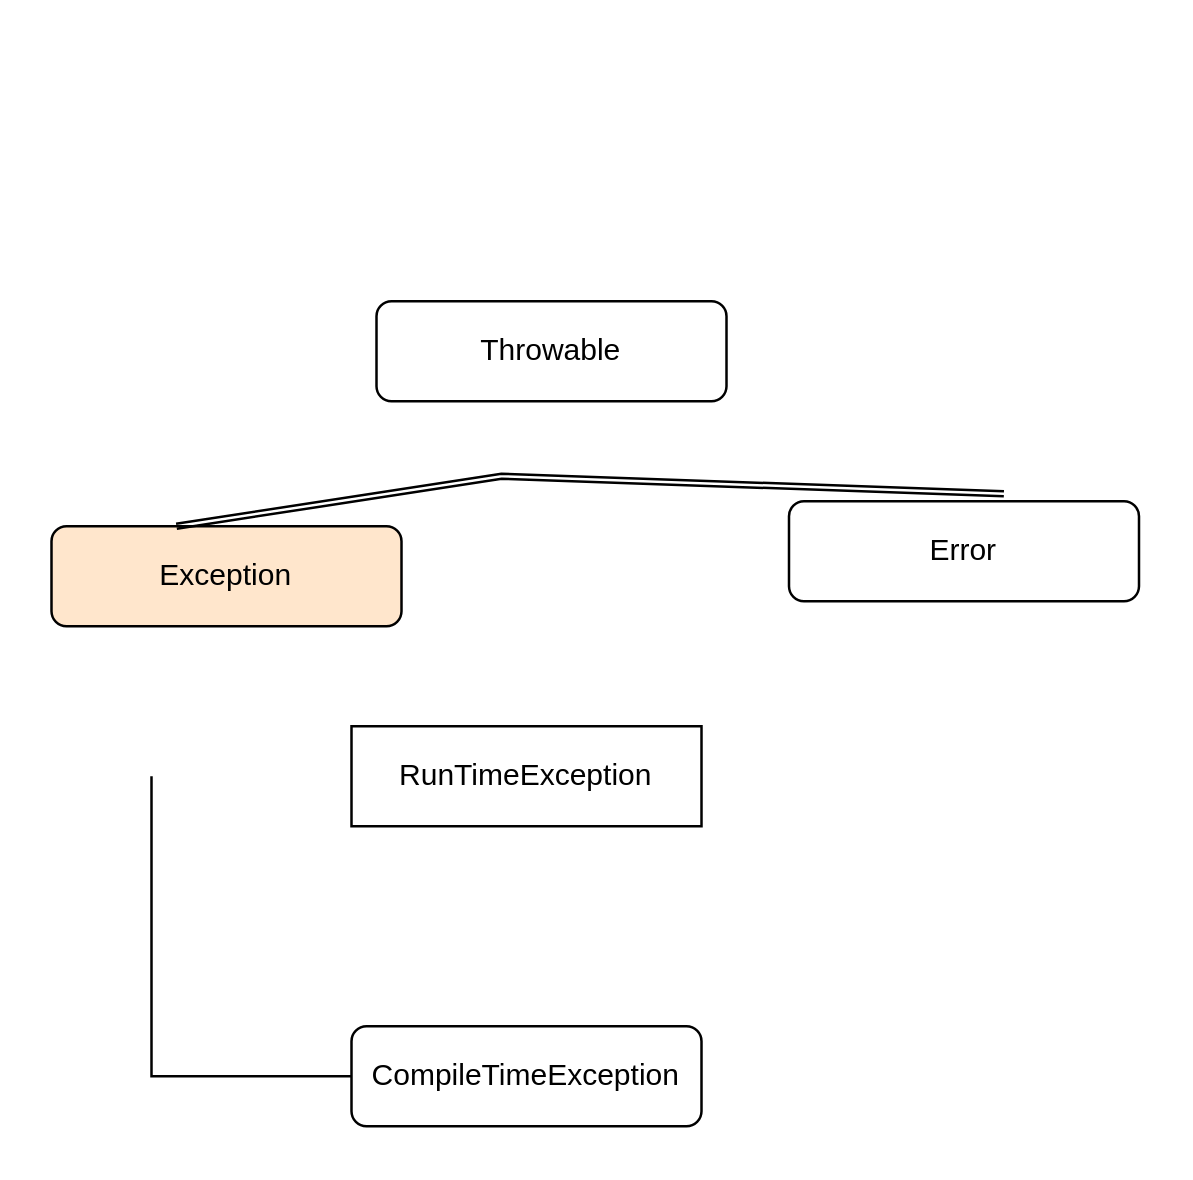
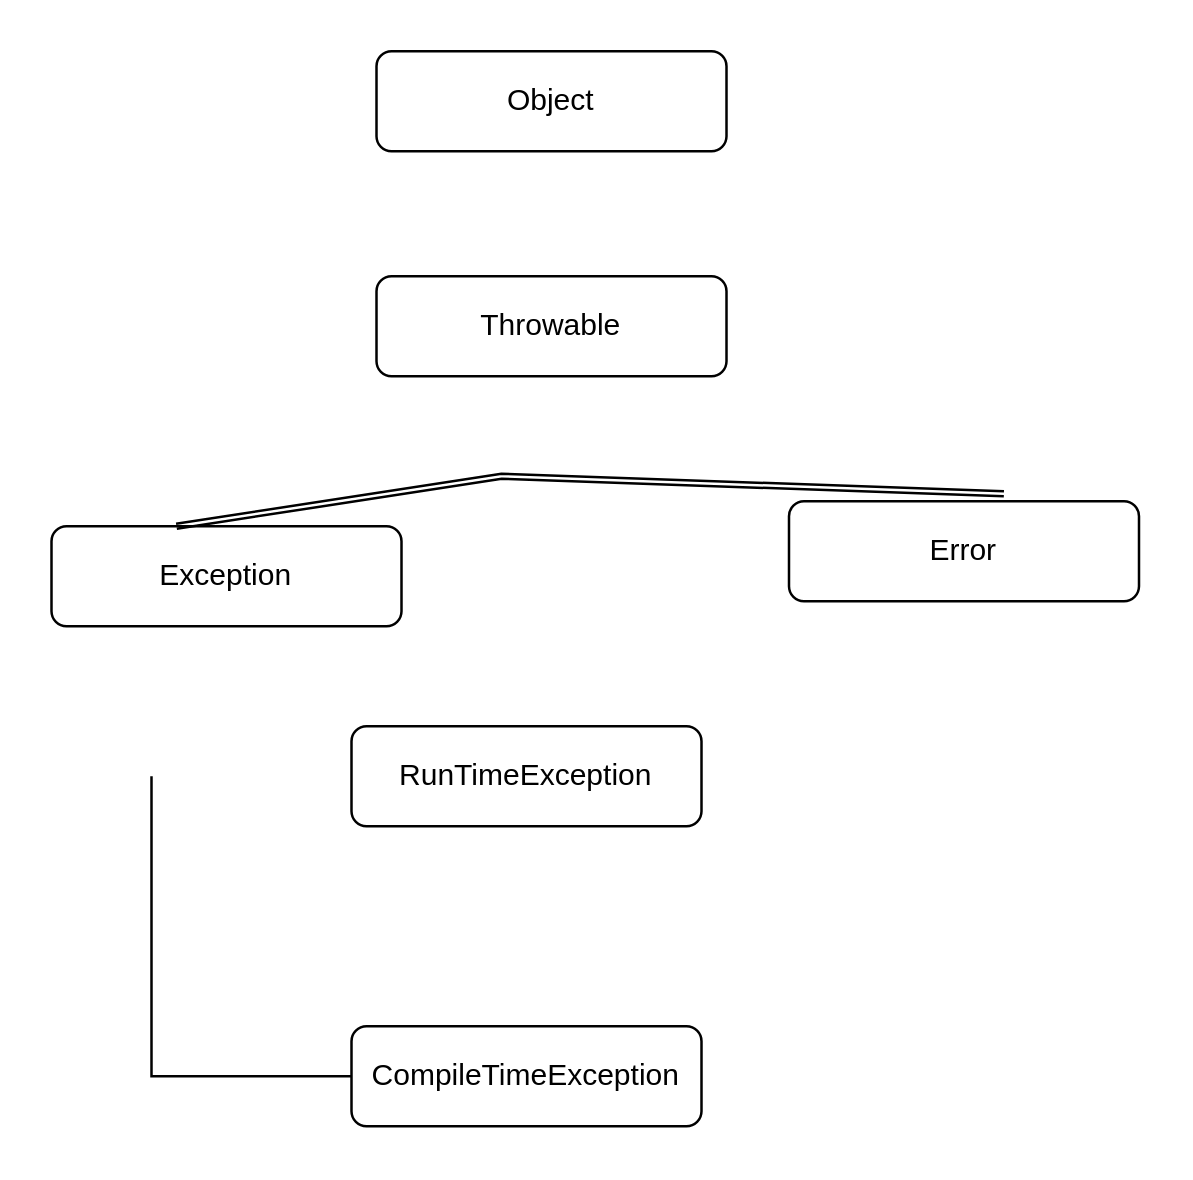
none -> (551, 101)
(551, 351) -> (551, 326)
(226, 576) -> (226, 576)
(526, 776) -> (526, 776)
